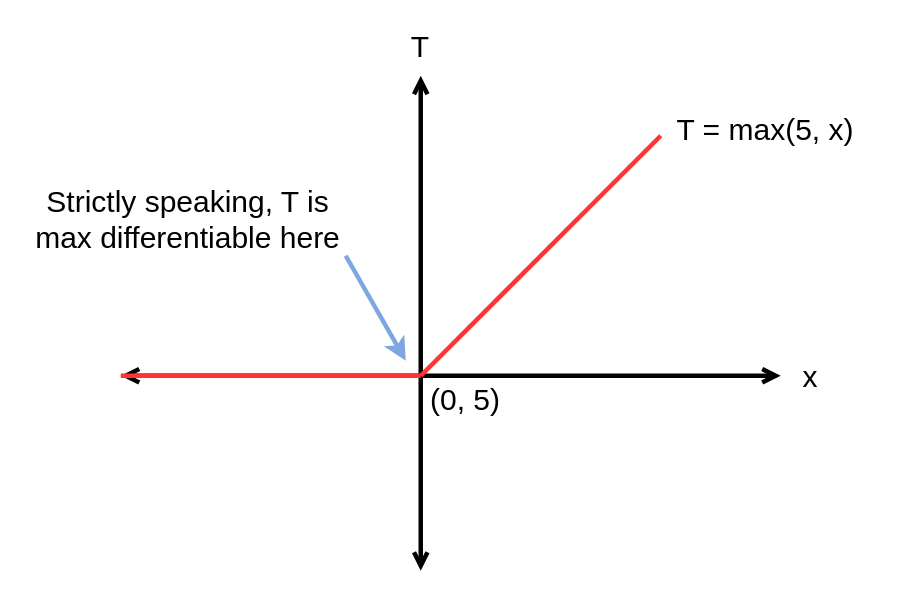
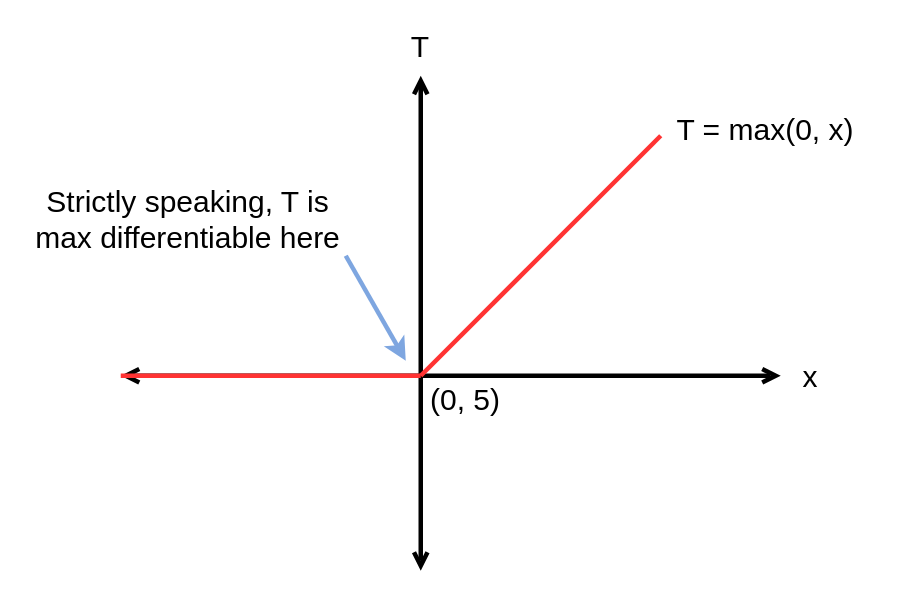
(766, 128) -> (766, 128)
